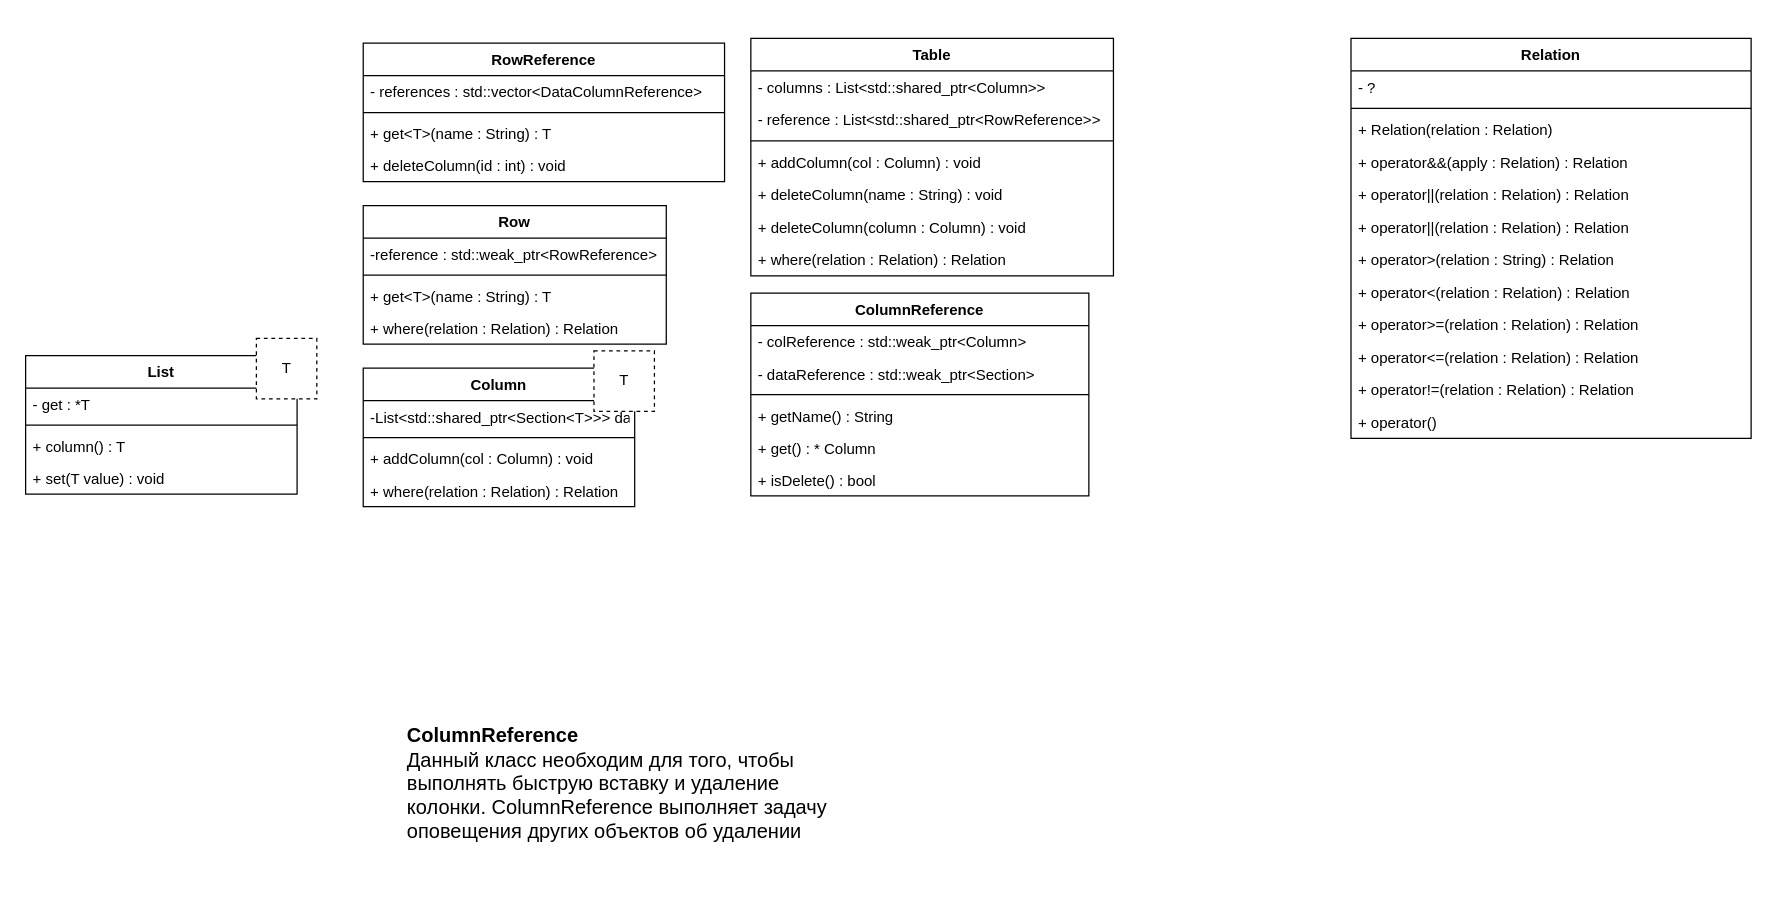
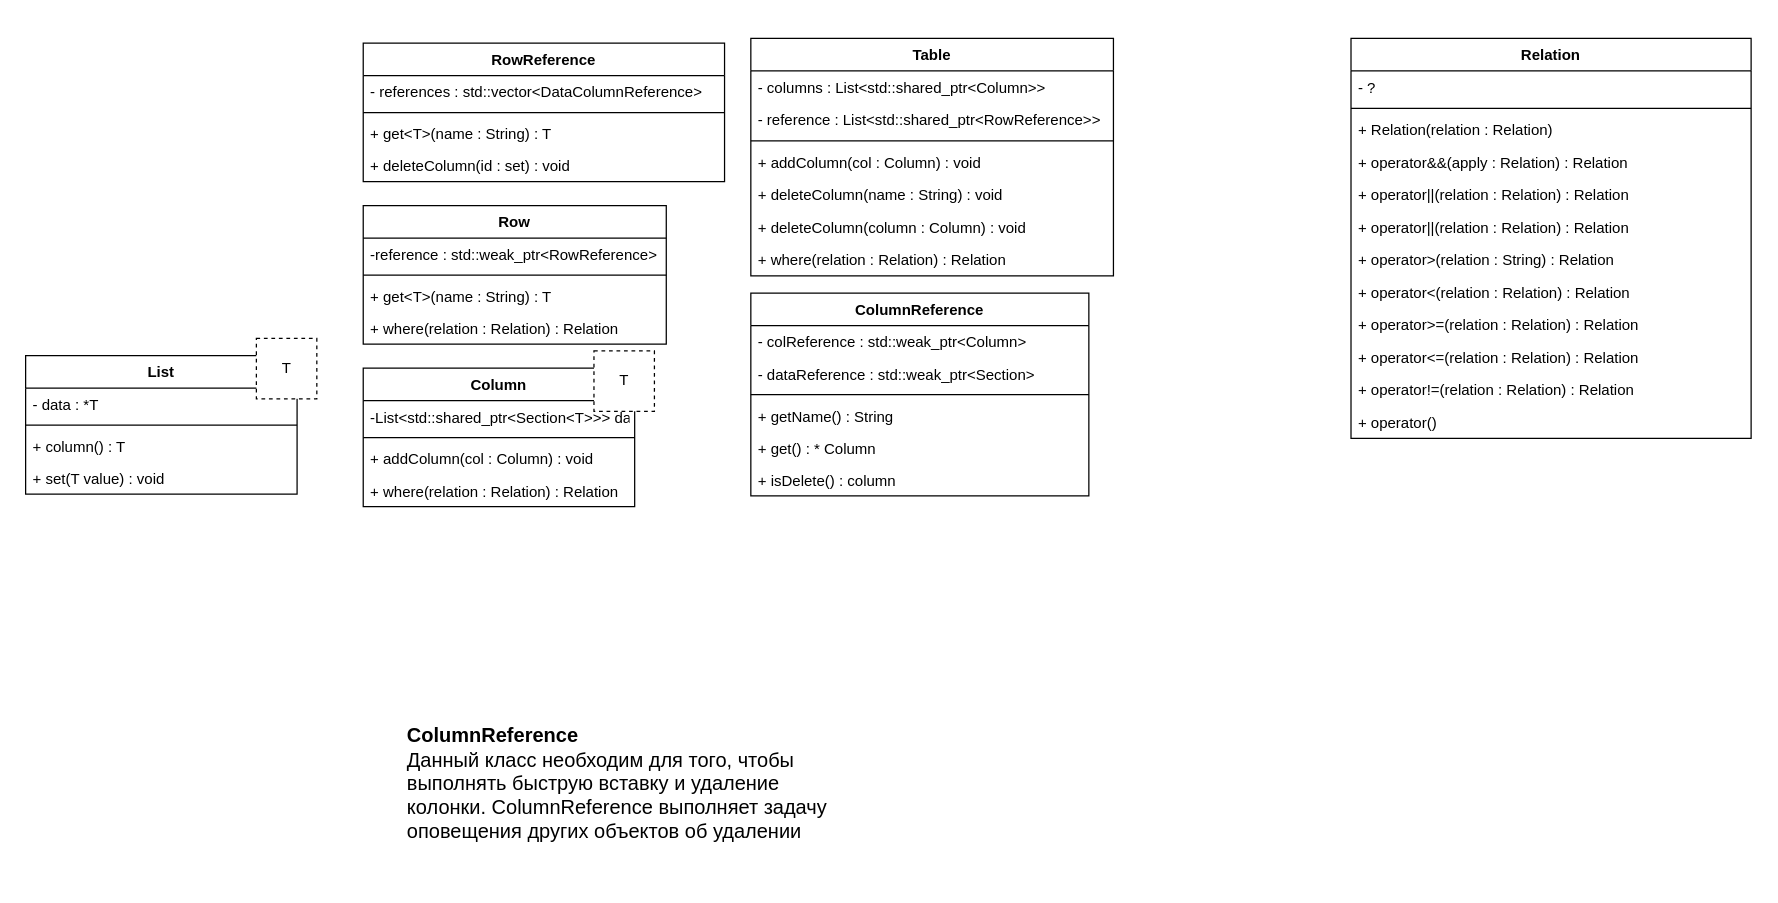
(477, 166) -> (479, 166)
(67, 405) -> (71, 405)
(824, 480) -> (832, 480)
